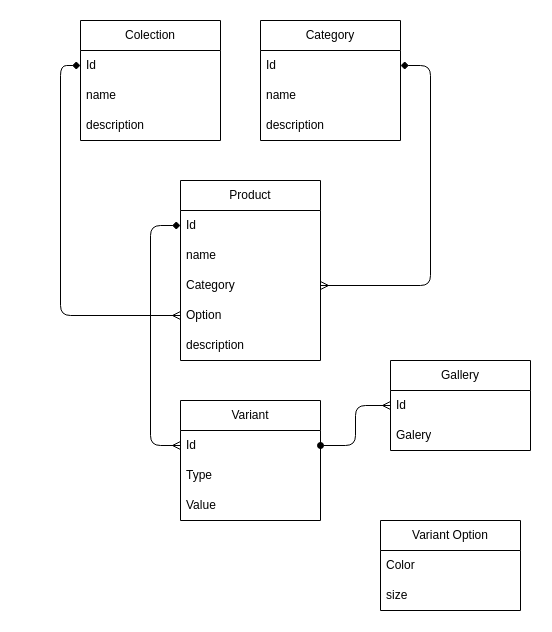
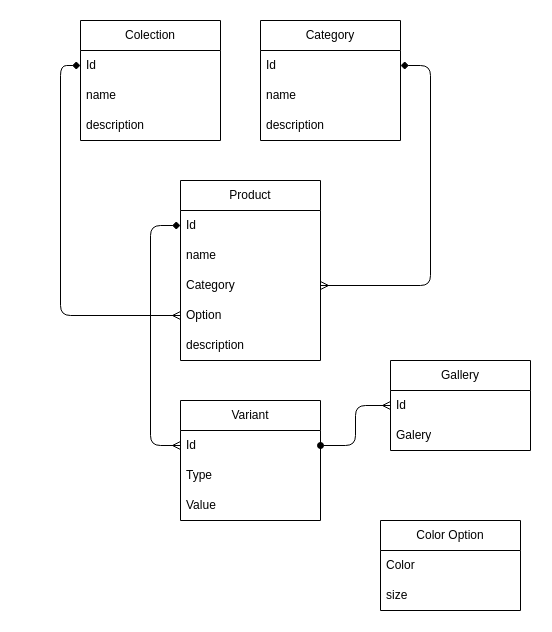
(451, 536) -> (451, 536)
